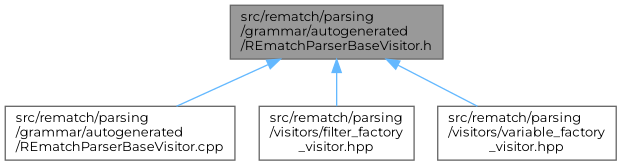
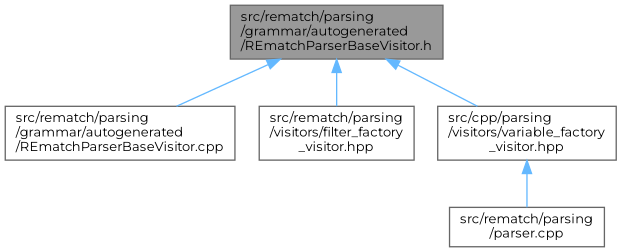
(527, 133) -> (527, 133)
none -> (527, 227)
